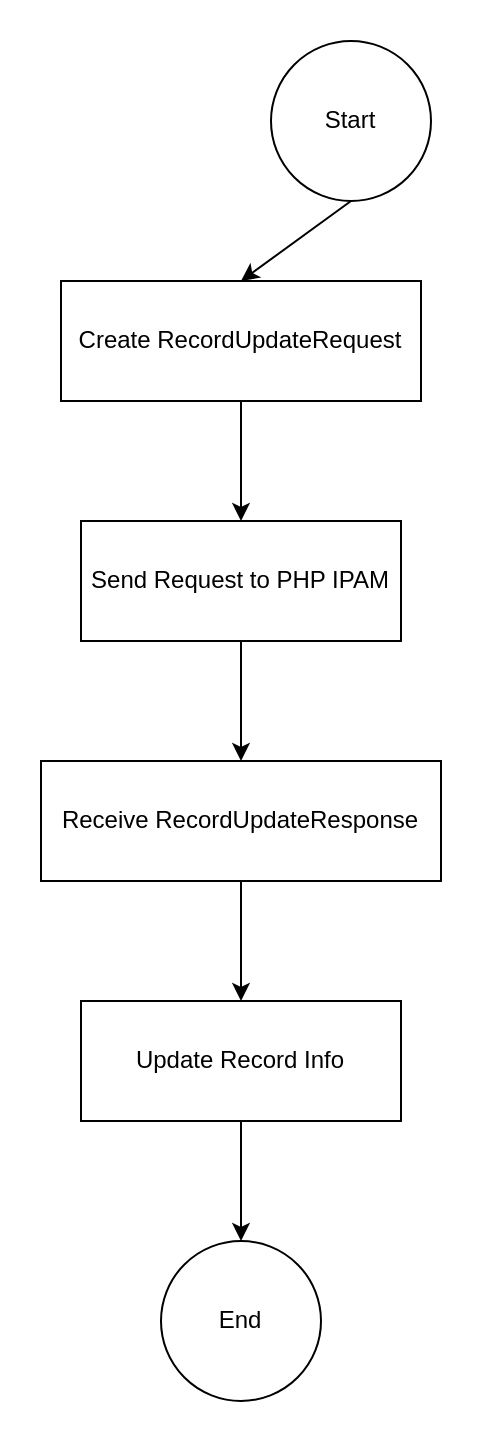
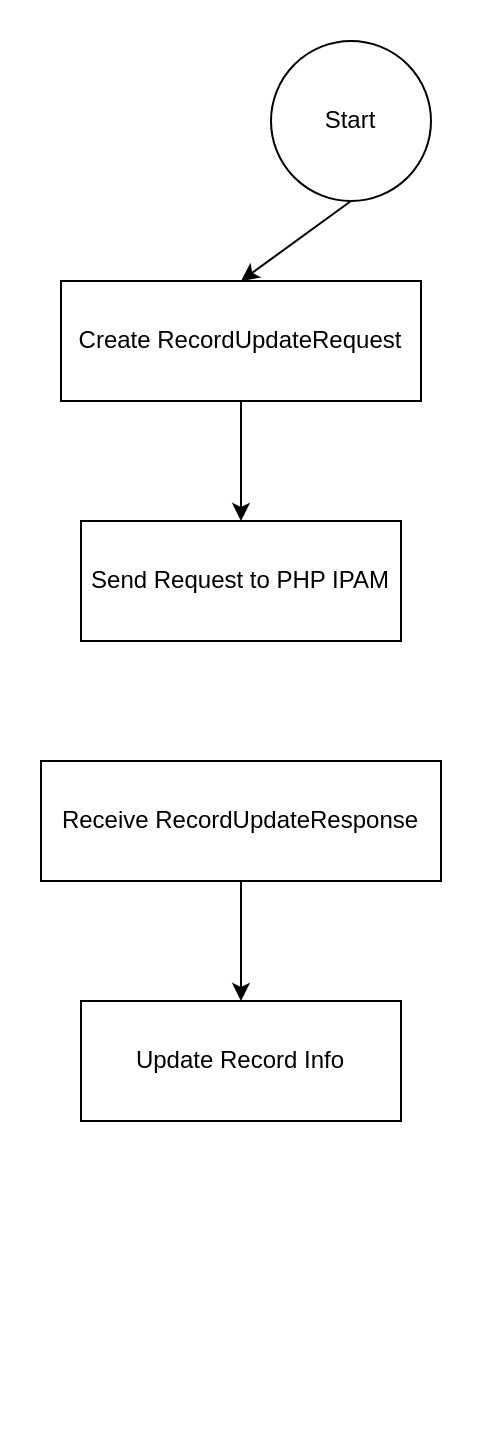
(241, 694) -> none
(241, 1174) -> none
(241, 1321) -> none
